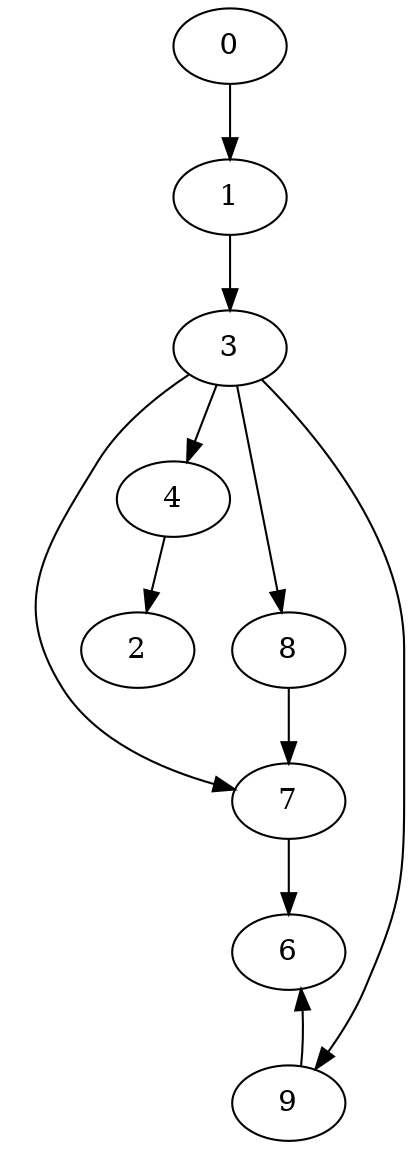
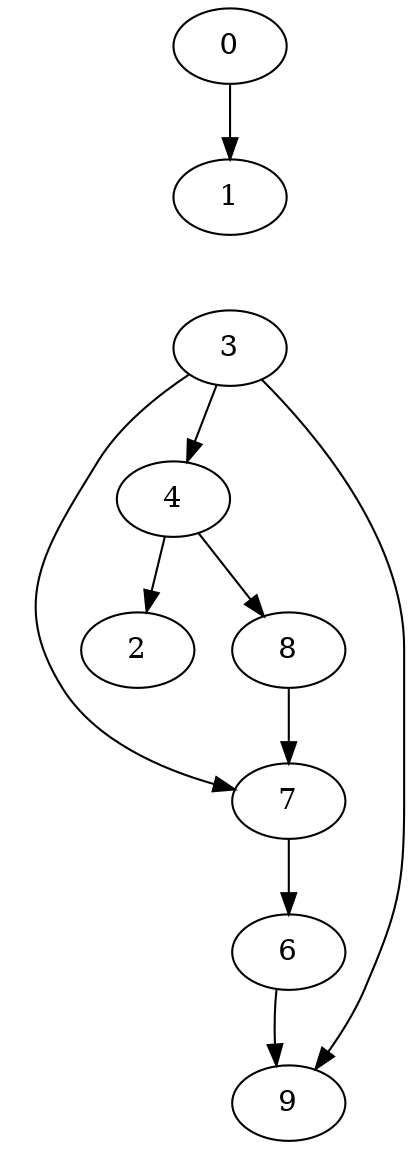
(230, 262) -> none
(257, 489) -> (225, 566)
(303, 1038) -> (275, 1017)
